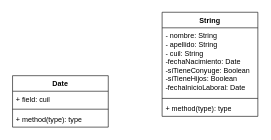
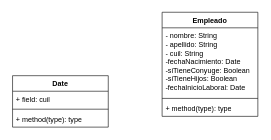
(210, 21) -> (210, 21)
